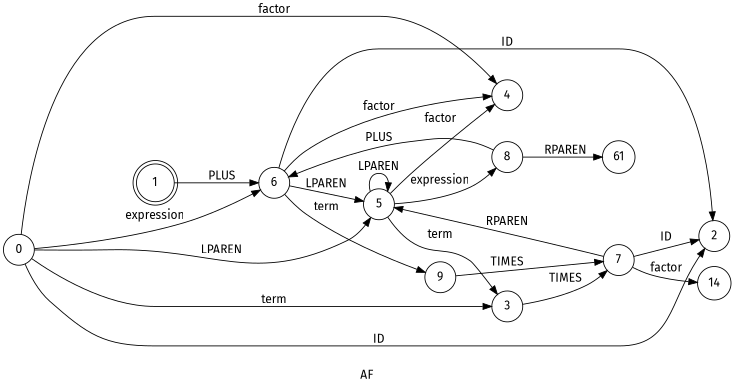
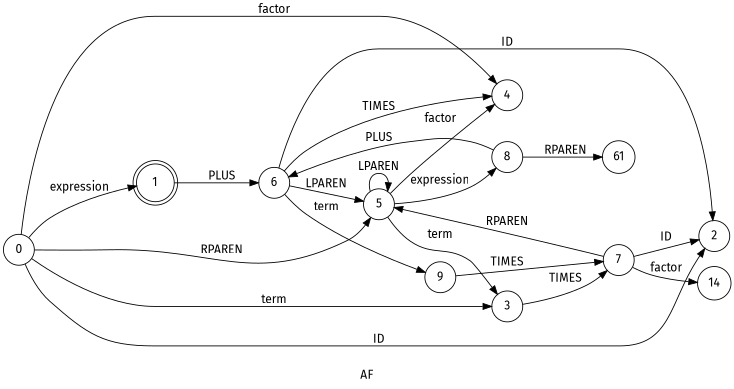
(379, 107) -> (379, 107)
(146, 232) -> (74, 205)
(222, 250) -> (222, 250)
